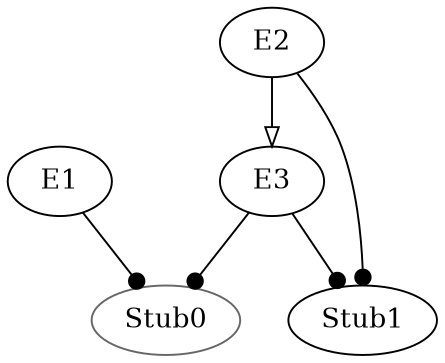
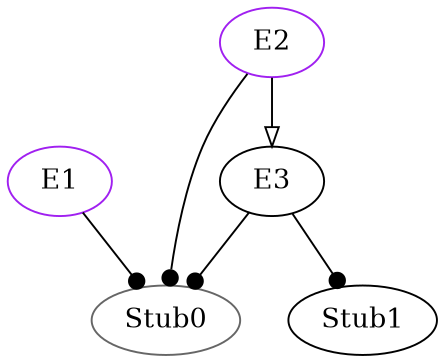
(272, 42) -> (272, 42)
(347, 165) -> (195, 166)
(60, 181) -> (60, 181)
